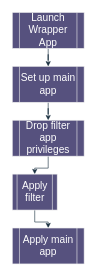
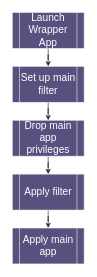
(48, 84) -> (48, 84)
(48, 138) -> (48, 138)
(35, 192) -> (48, 192)
